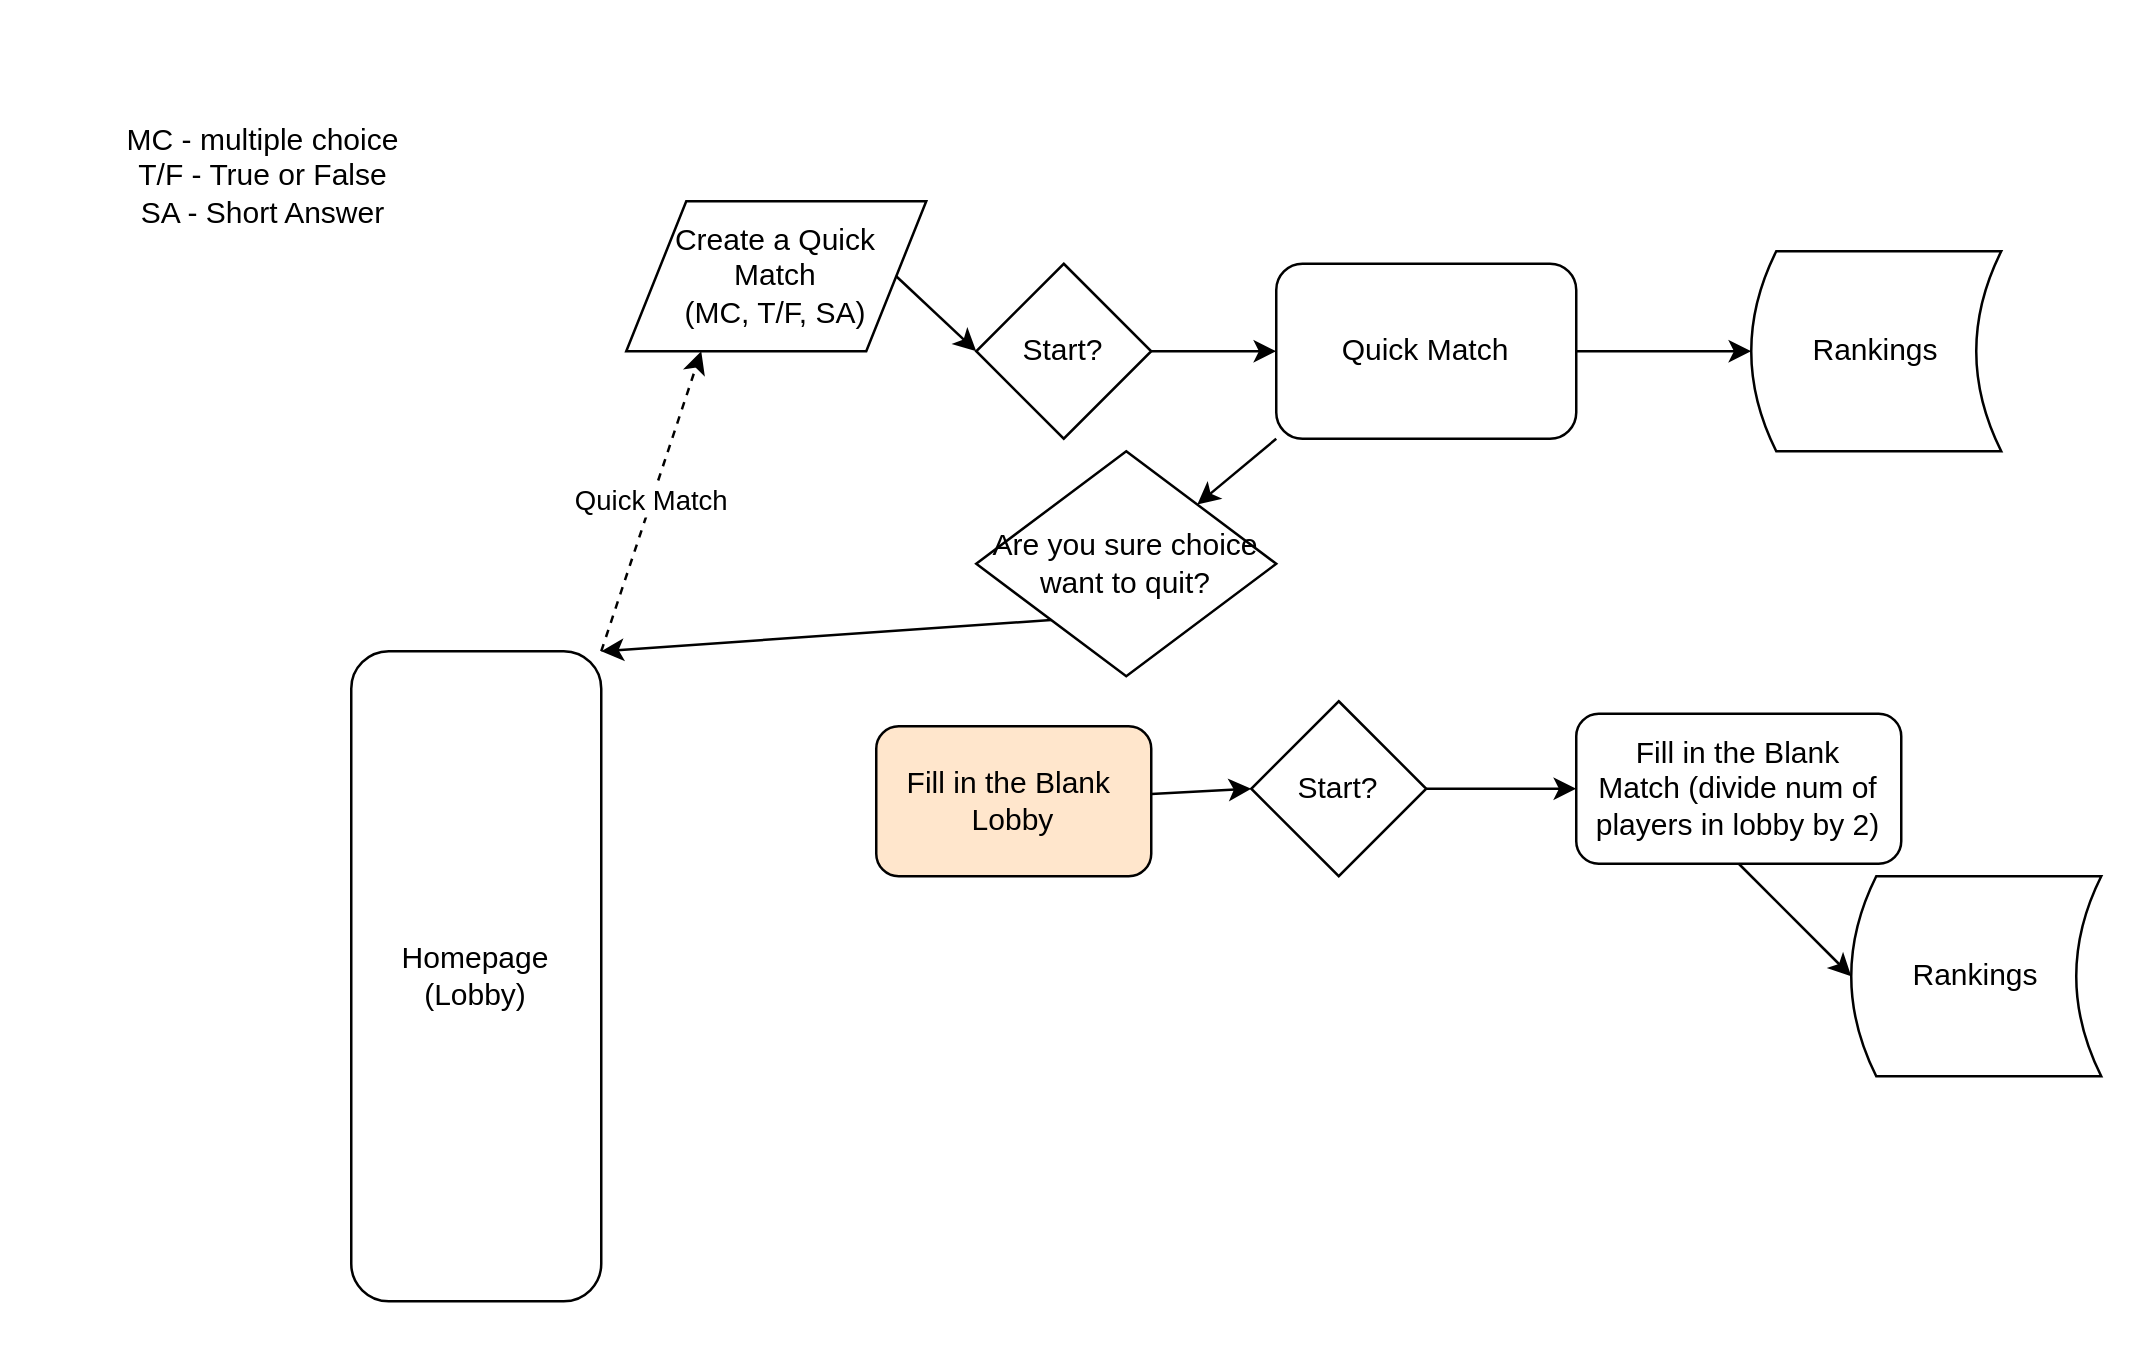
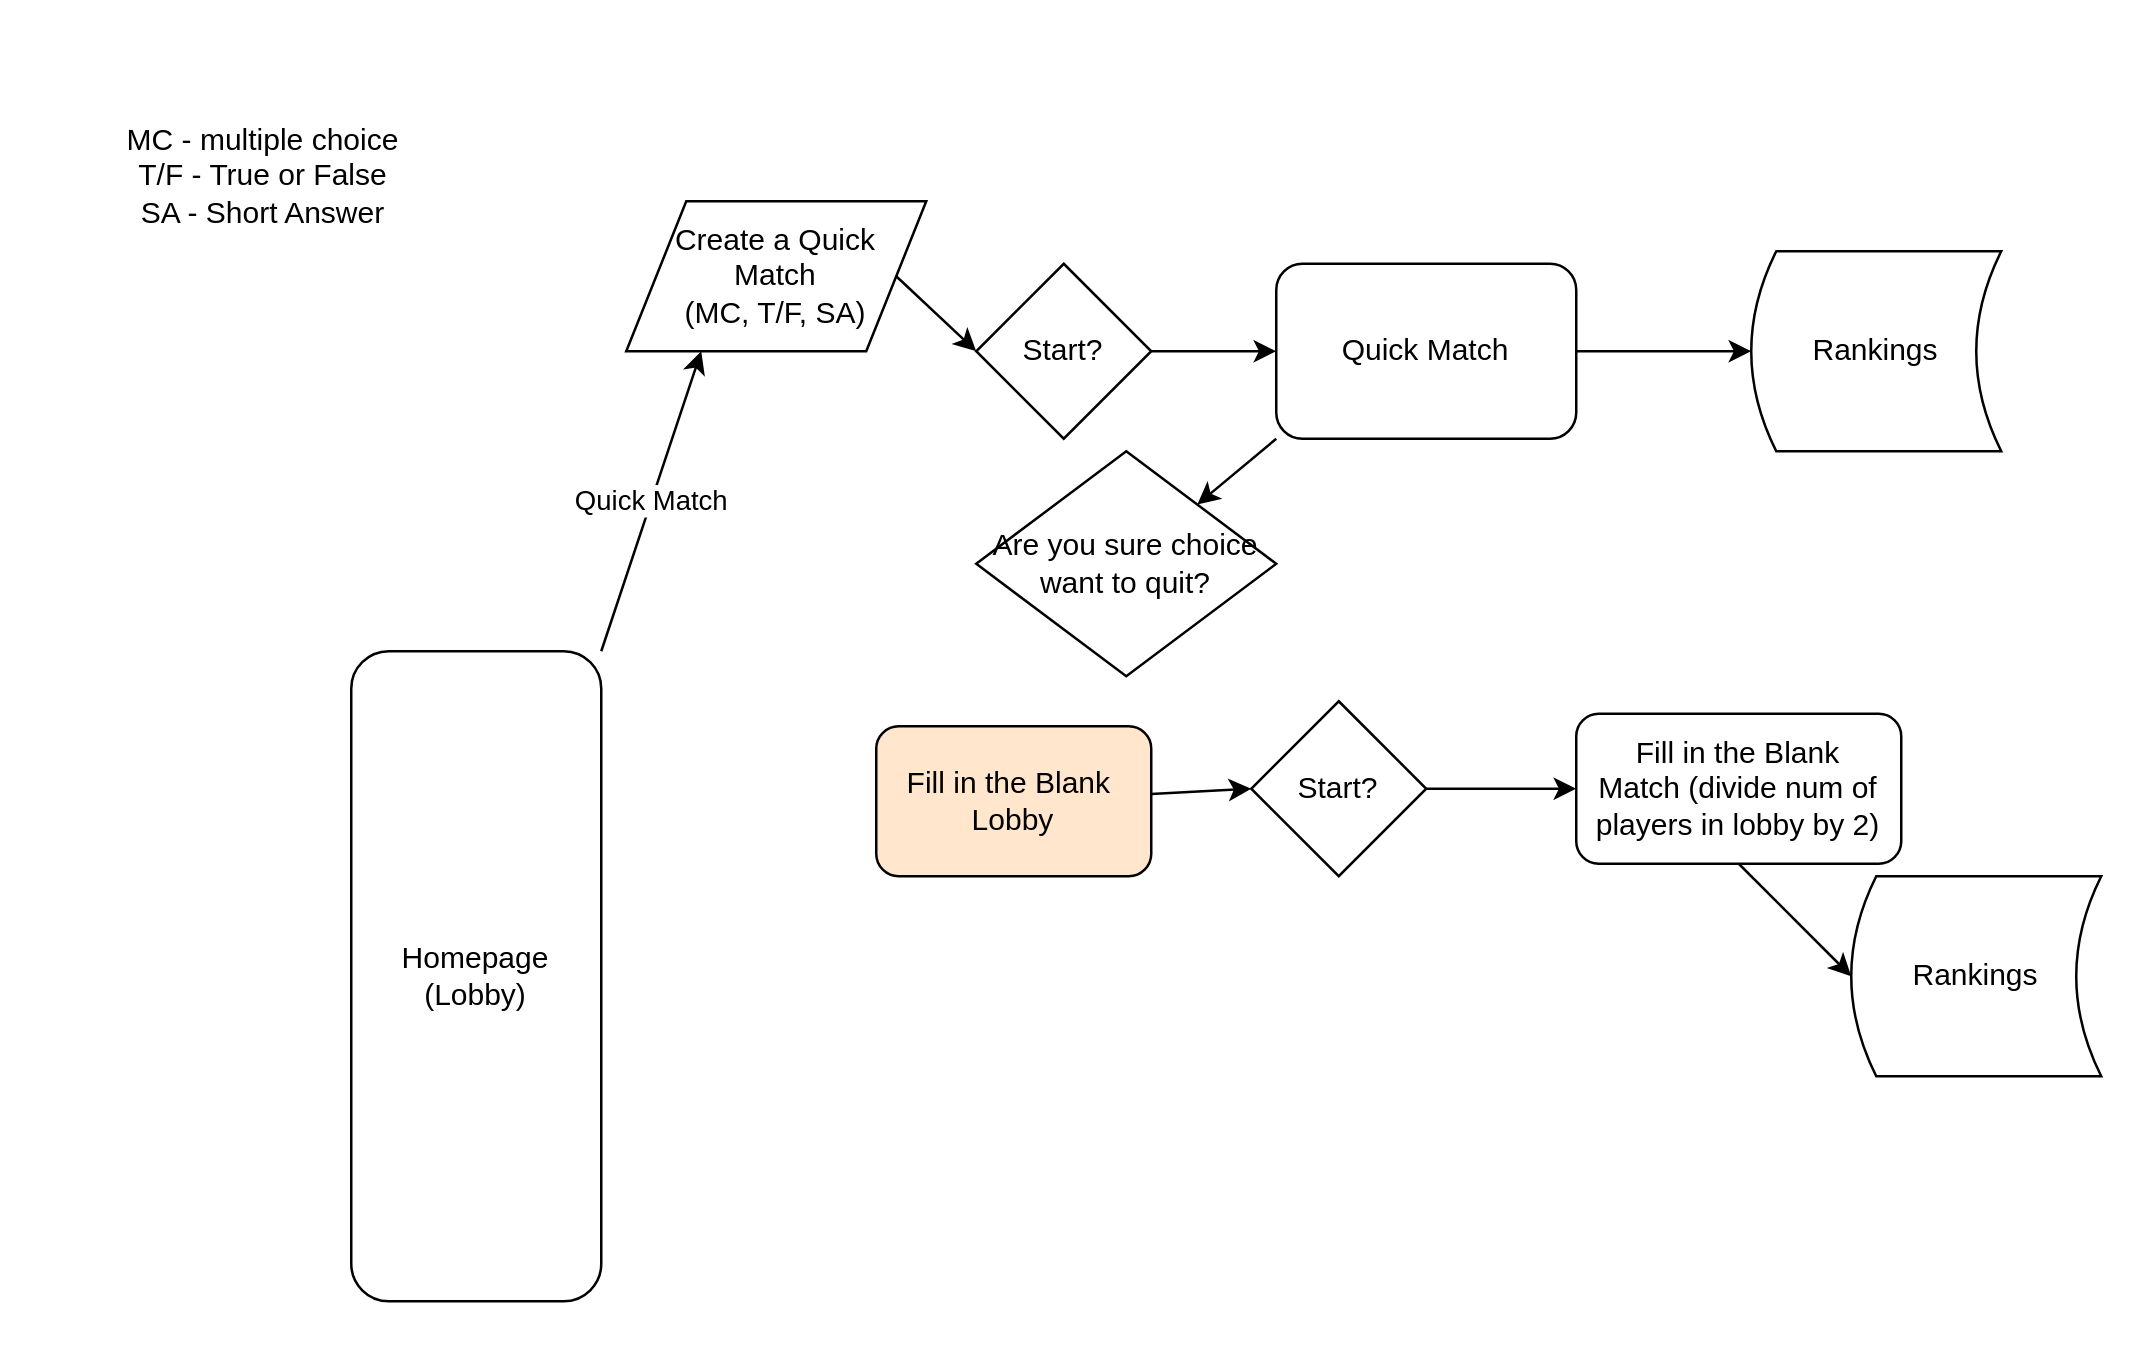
(623, 587) -> (623, 587)
(835, 635) -> none
